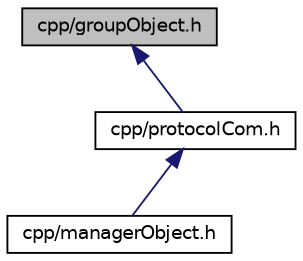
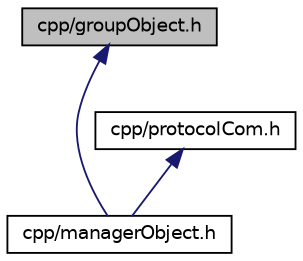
(163, 87) -> (77, 140)
